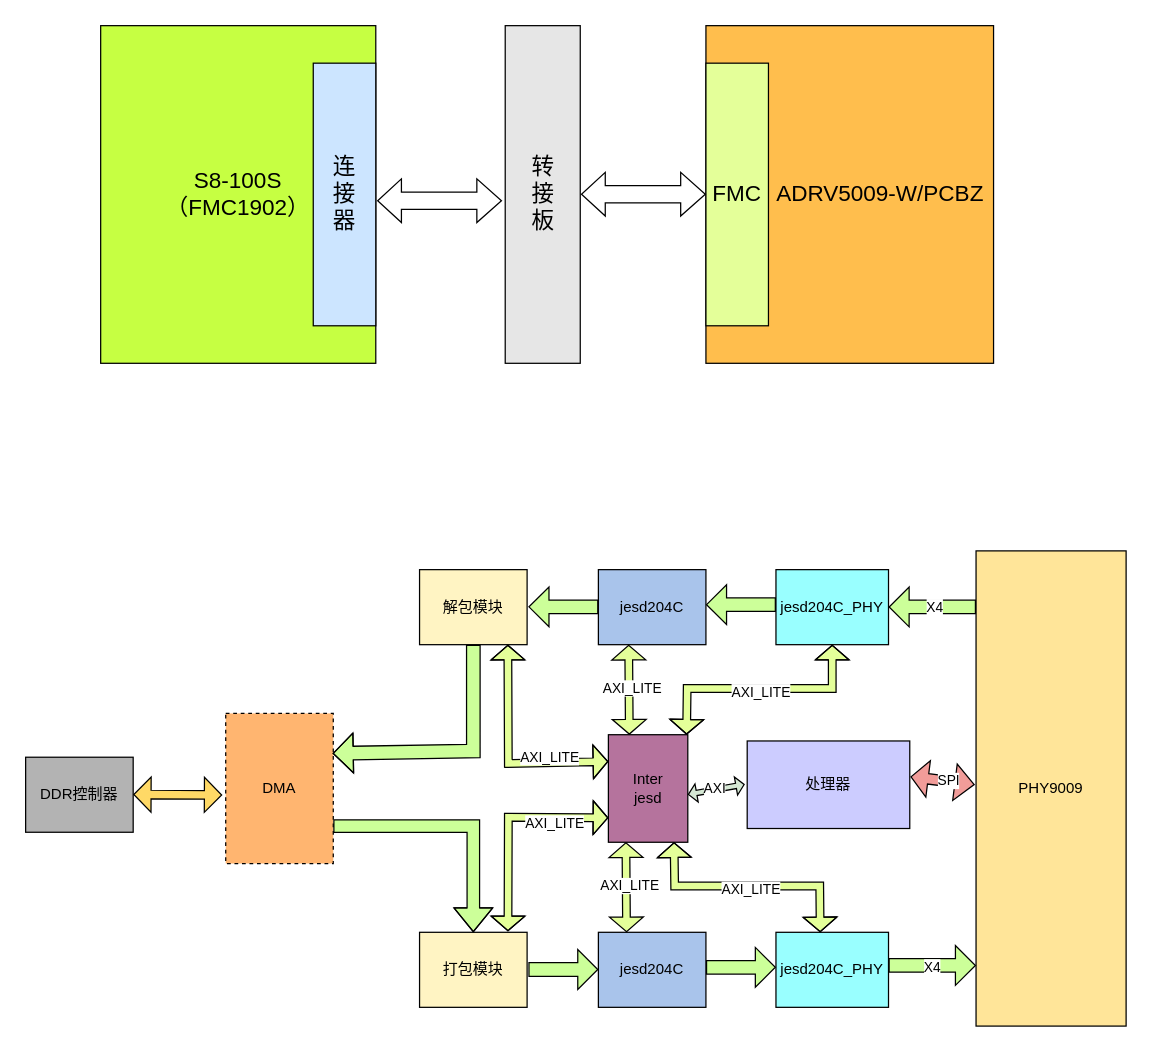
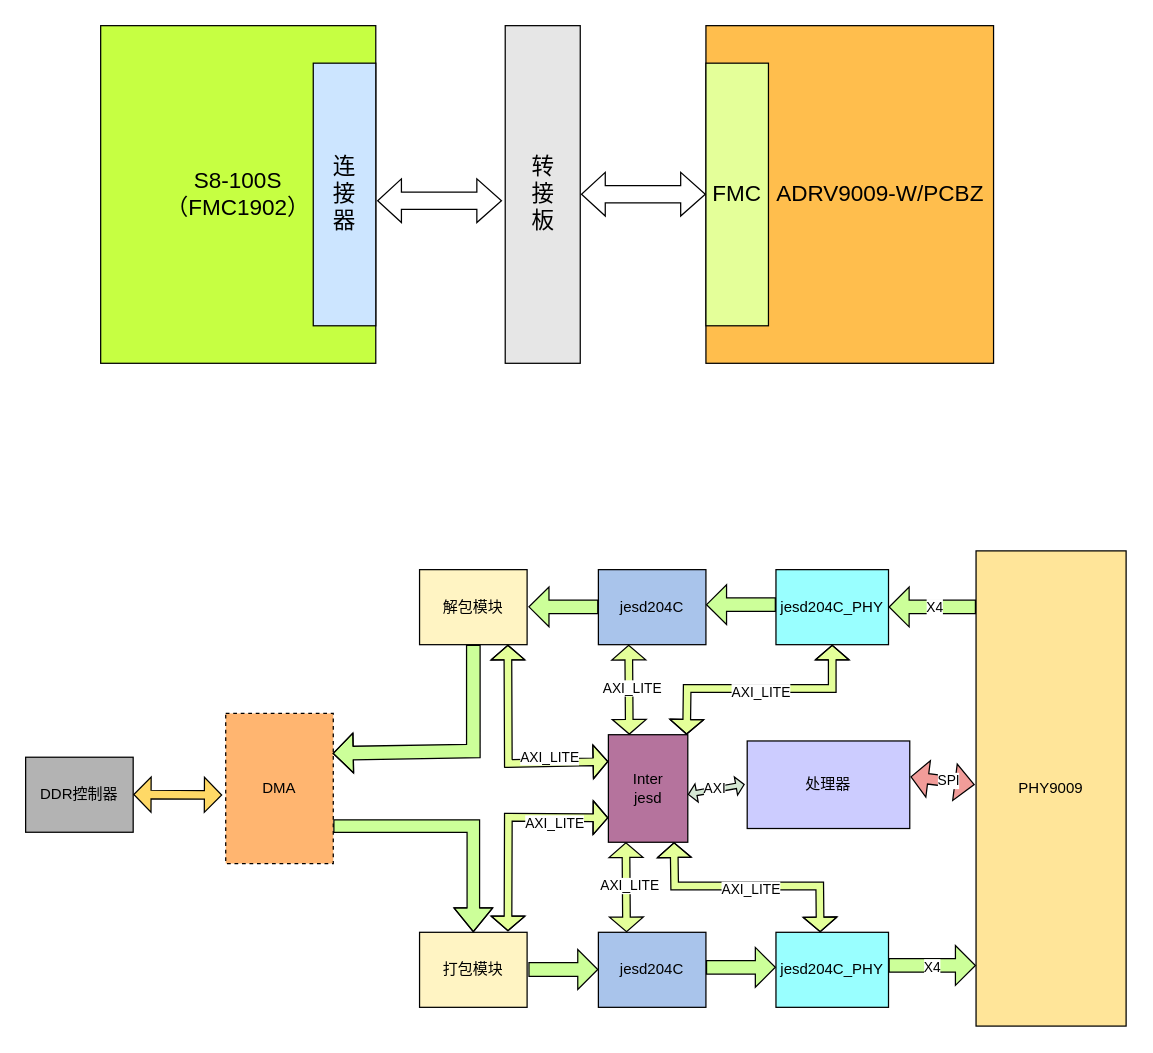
(849, 194) -> (849, 194)
